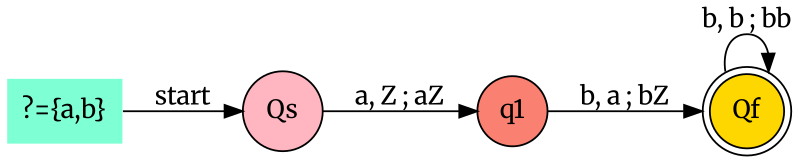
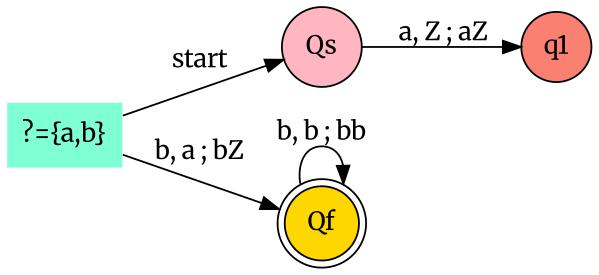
(616, 111) -> (192, 179)
